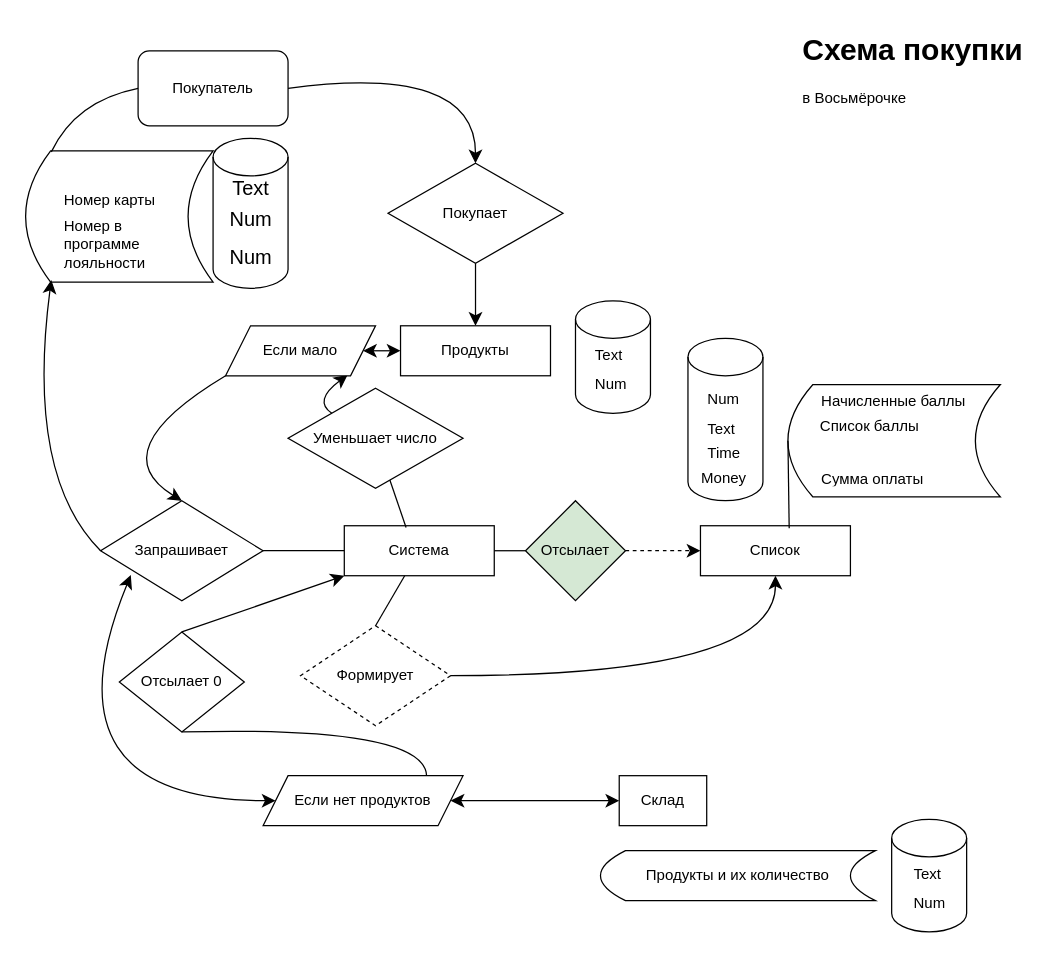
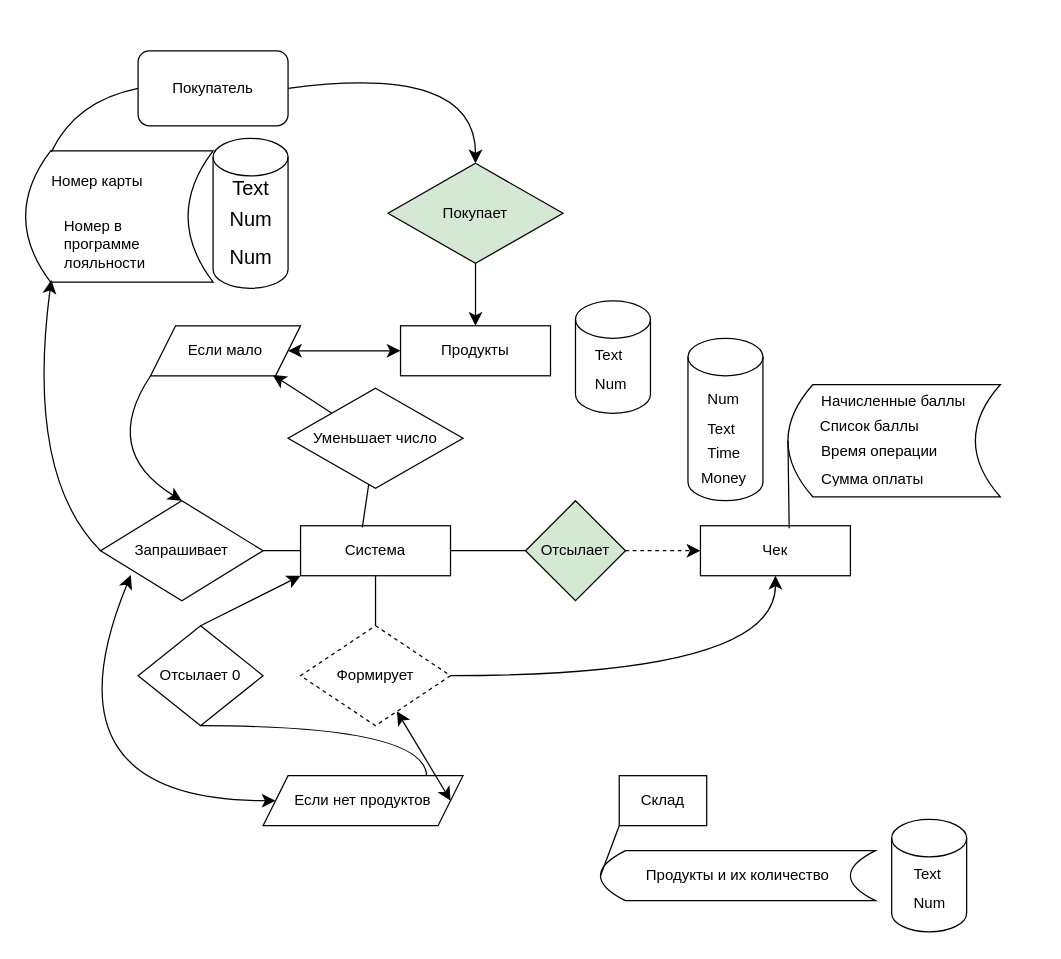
(916, 101) -> none
(119, 201) -> (107, 182)
(476, 213) -> (476, 213)
(301, 351) -> (226, 351)
none -> (885, 452)
(419, 551) -> (376, 551)
(776, 551) -> (776, 551)
(182, 682) -> (201, 676)
(536, 801) -> (423, 755)
none -> (611, 848)
